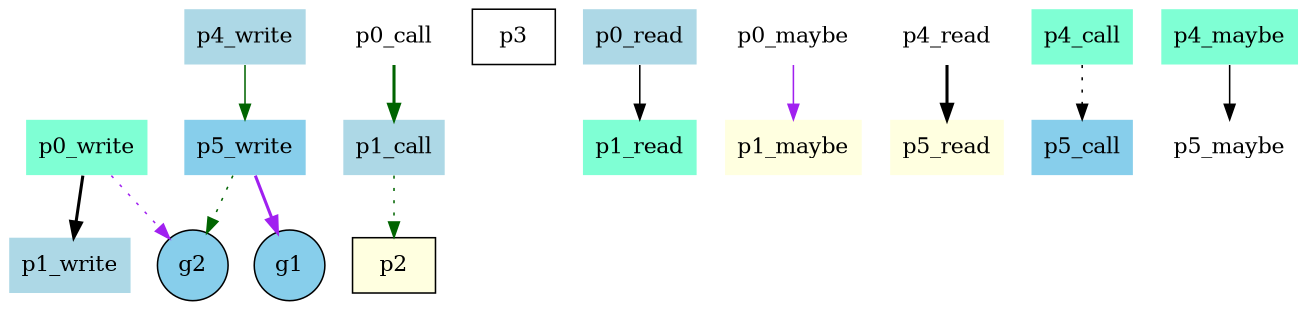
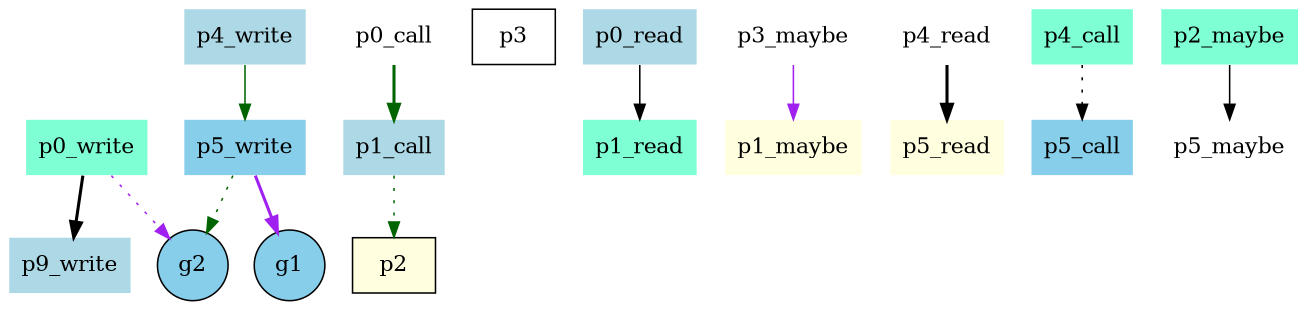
(793, 37) -> (793, 37)
(1230, 37) -> (1230, 37)
(70, 265) -> (70, 265)
